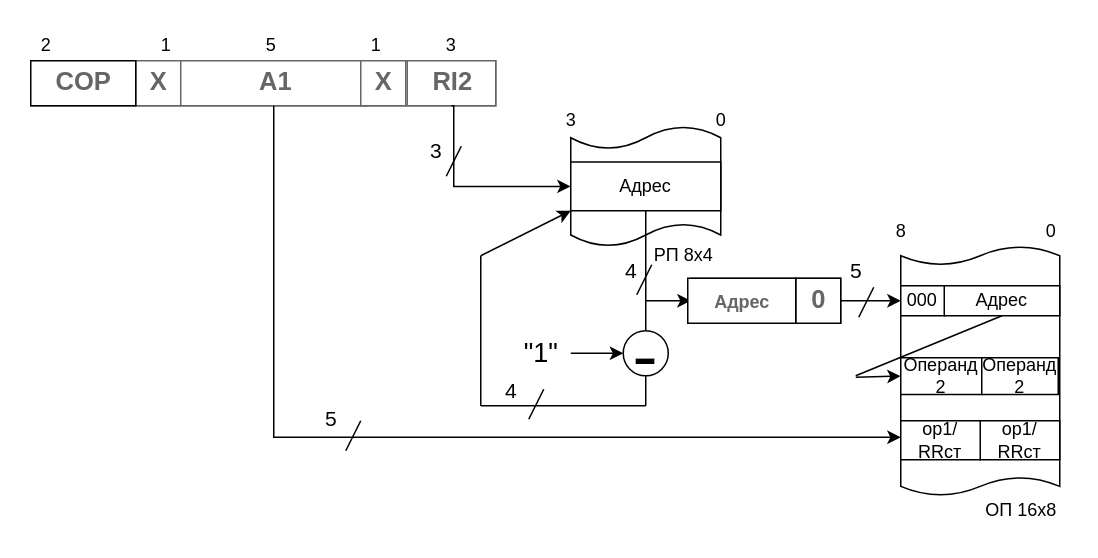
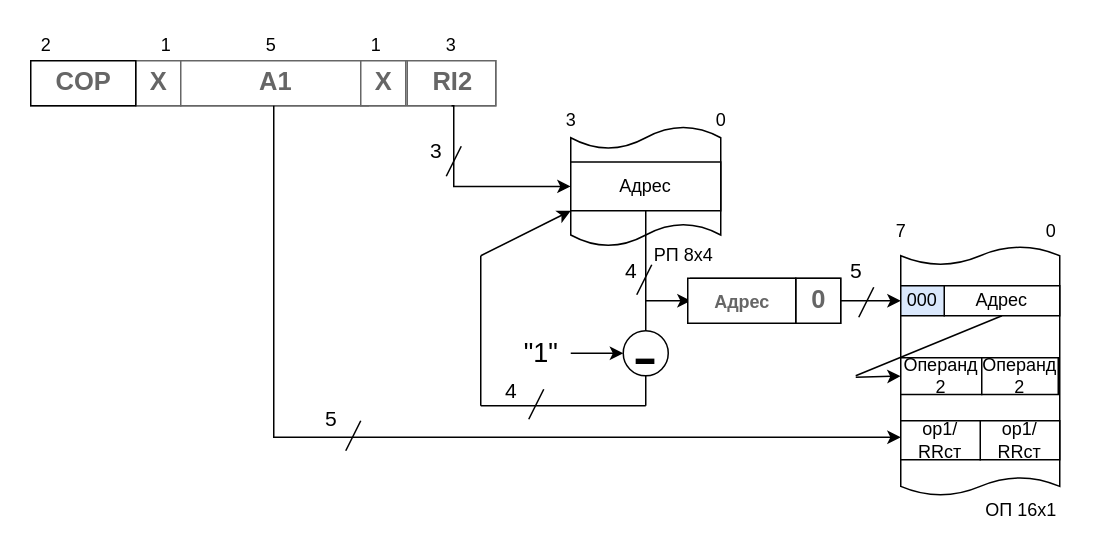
(902, 232) -> (902, 232)
(923, 301) -> (923, 301)
(1022, 511) -> (1022, 511)
